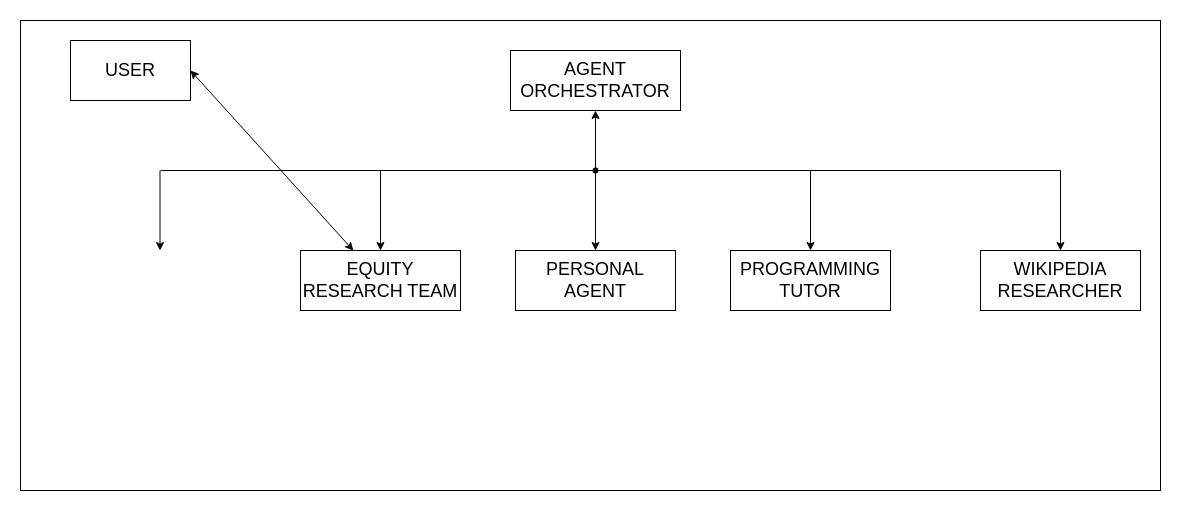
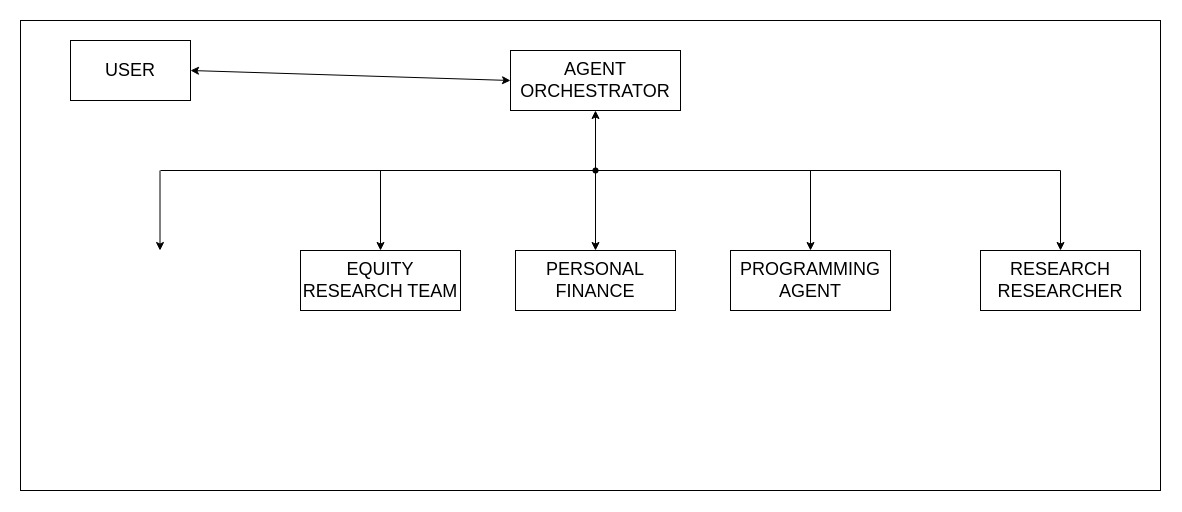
(272, 161) -> (350, 75)
(596, 281) -> (596, 281)
(811, 281) -> (811, 281)
(1061, 281) -> (1061, 281)
